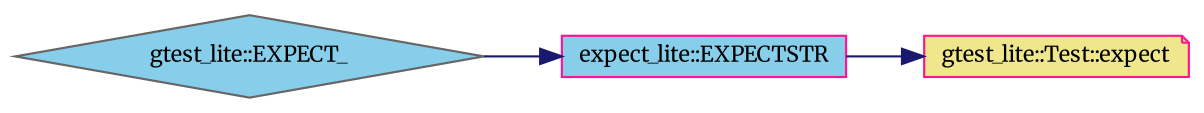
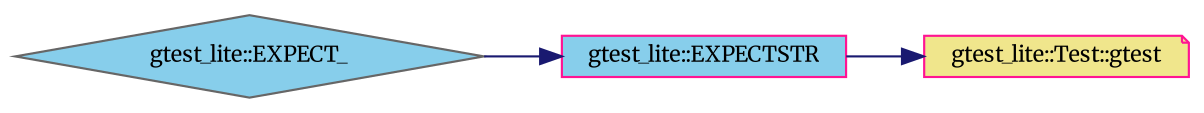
(704, 56) -> (704, 56)
(1057, 56) -> (1057, 56)
